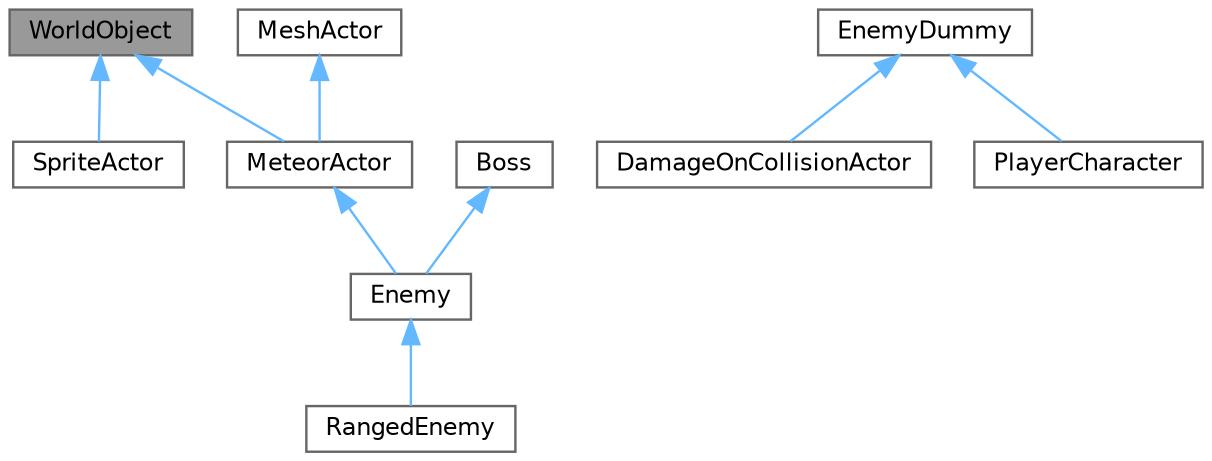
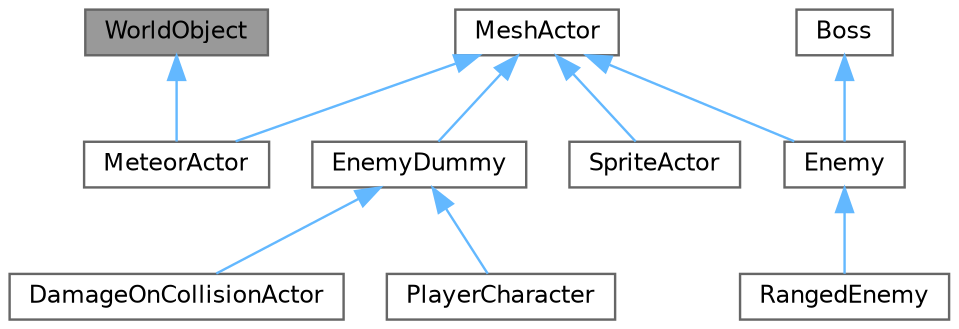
none -> (470, 108)
(99, 111) -> (604, 108)
(373, 241) -> (702, 103)
